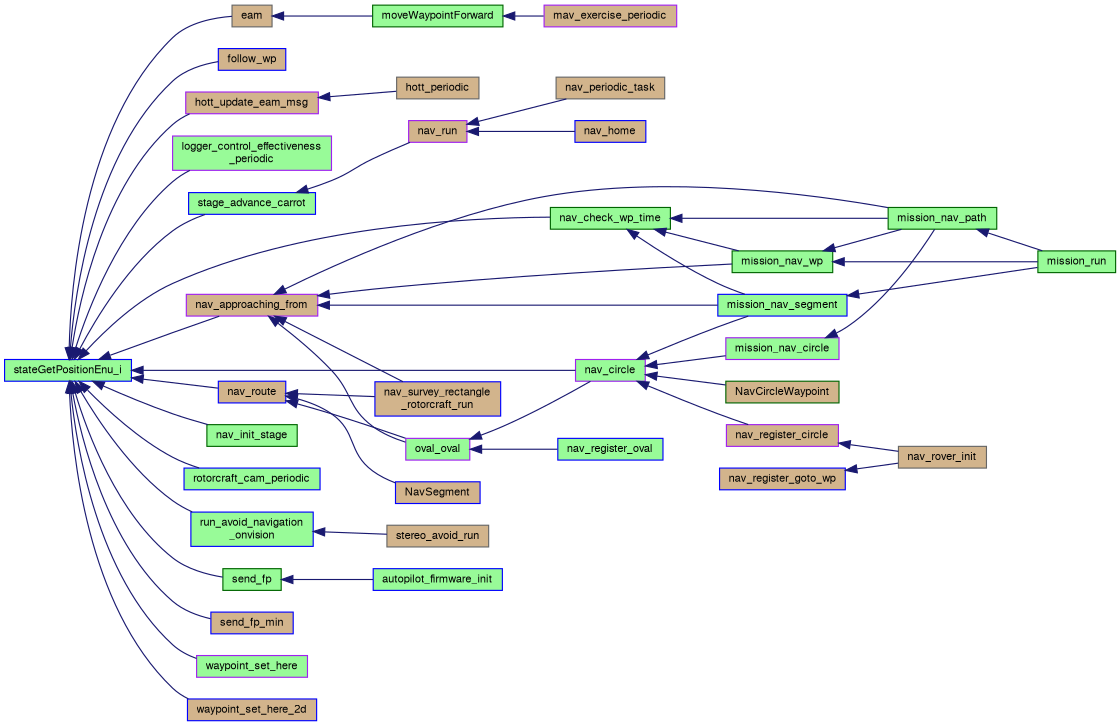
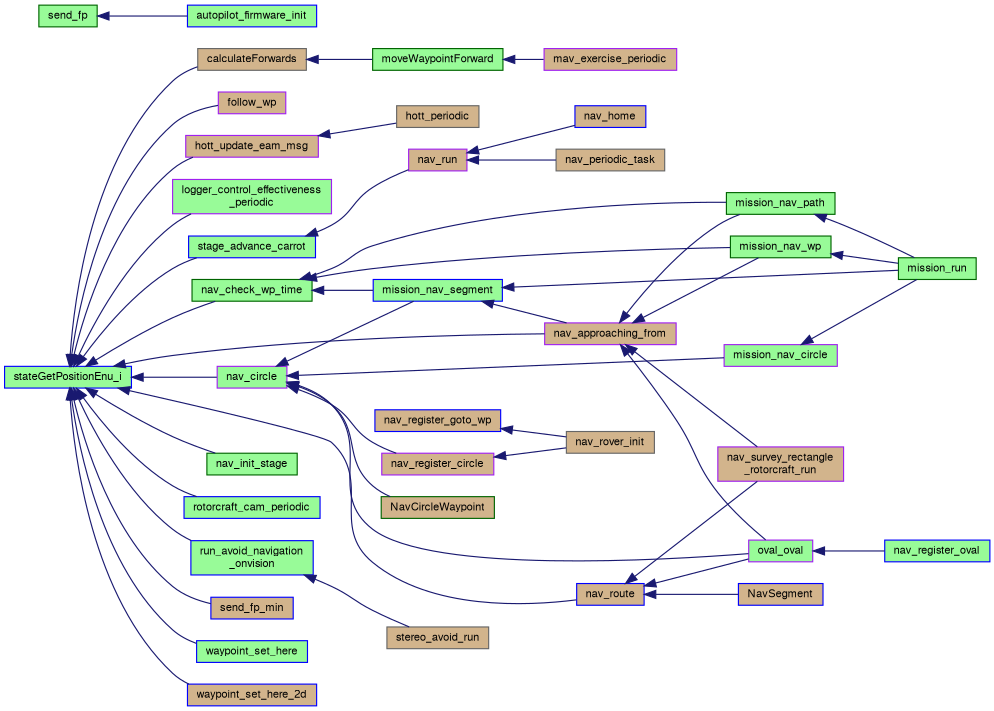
(252, 16) -> (252, 59)
(252, 59) -> (252, 103)
(868, 239) -> none
(896, 281) -> (864, 309)
(524, 305) -> (530, 314)
(438, 399) -> (781, 464)
(537, 410) -> (471, 556)
(127, 506) -> none
(252, 666) -> (252, 652)
